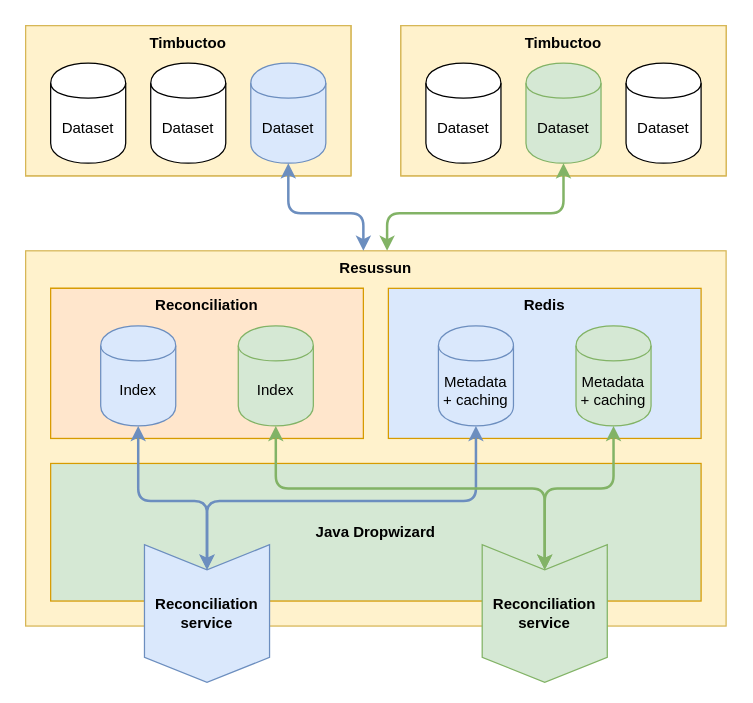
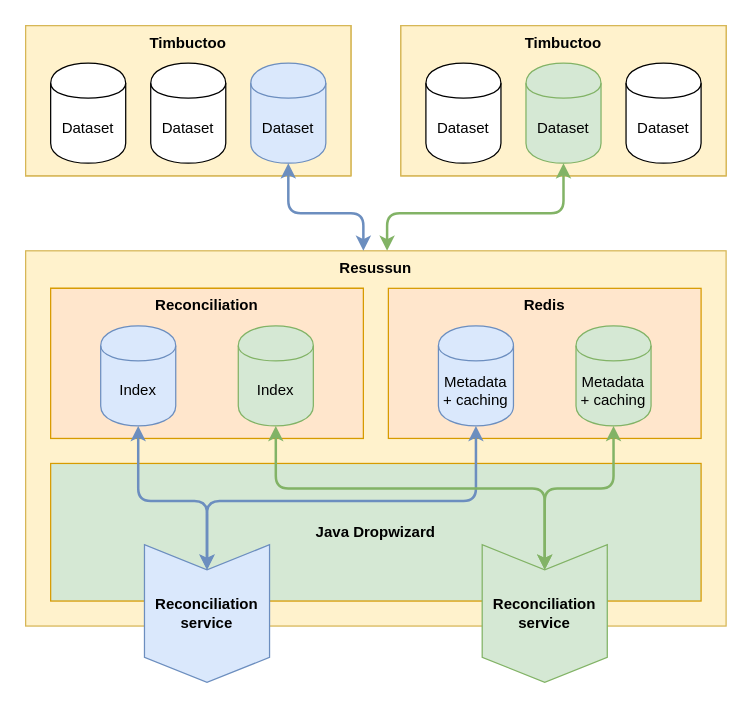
(544, 363) -> (544, 363)
